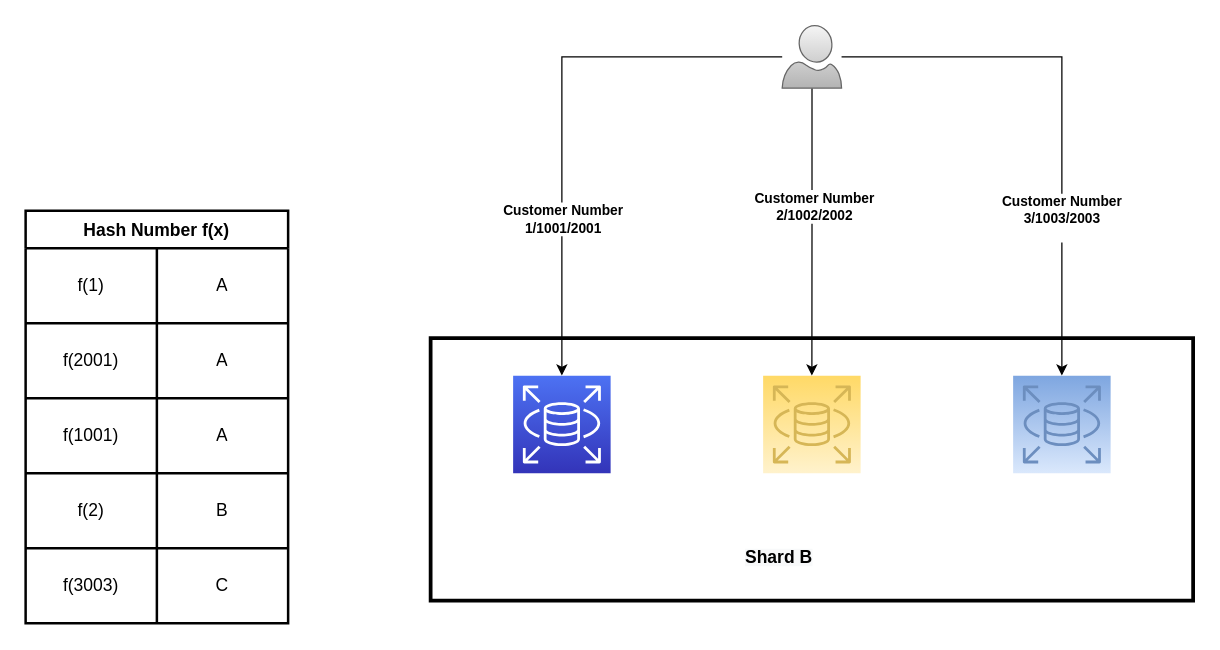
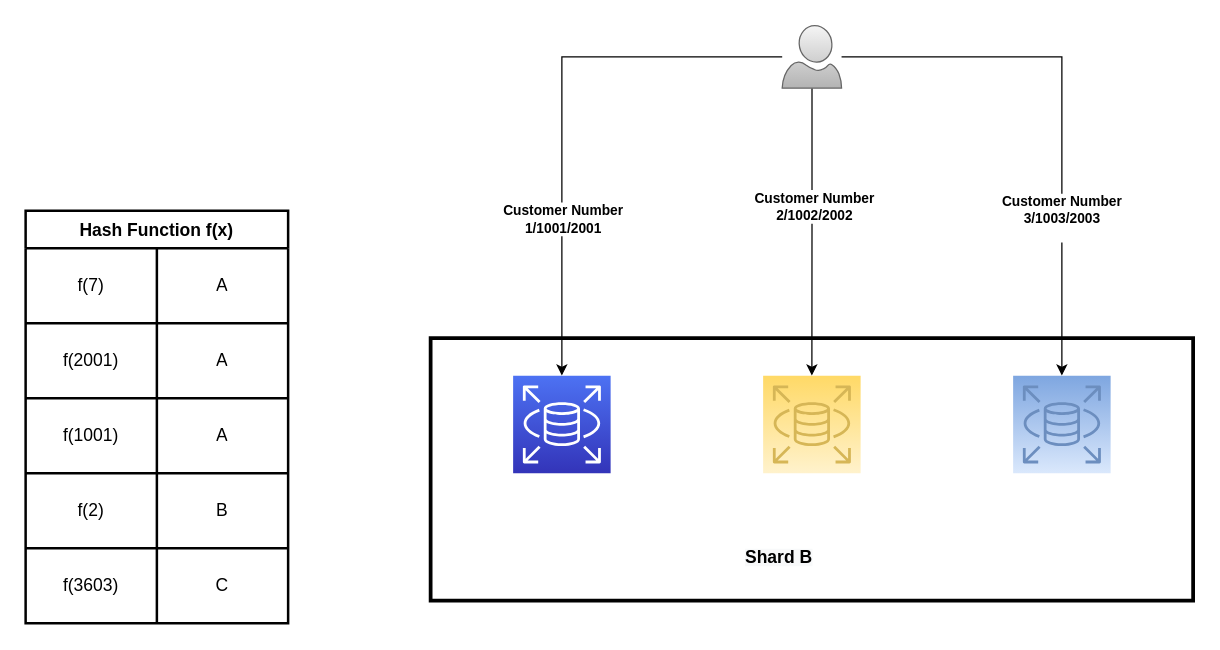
(156, 230) -> (156, 230)
(91, 286) -> (91, 286)
(91, 586) -> (91, 586)
